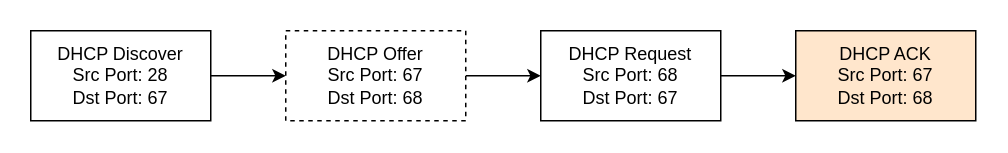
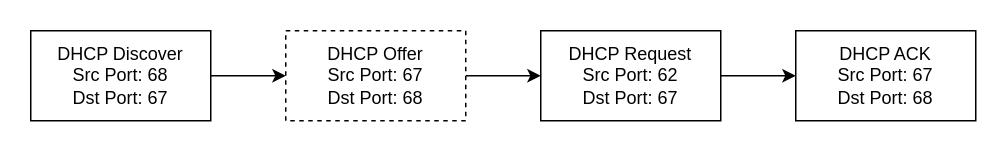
(121, 76) -> (121, 76)
(631, 76) -> (631, 76)
(886, 76) -> (886, 76)
